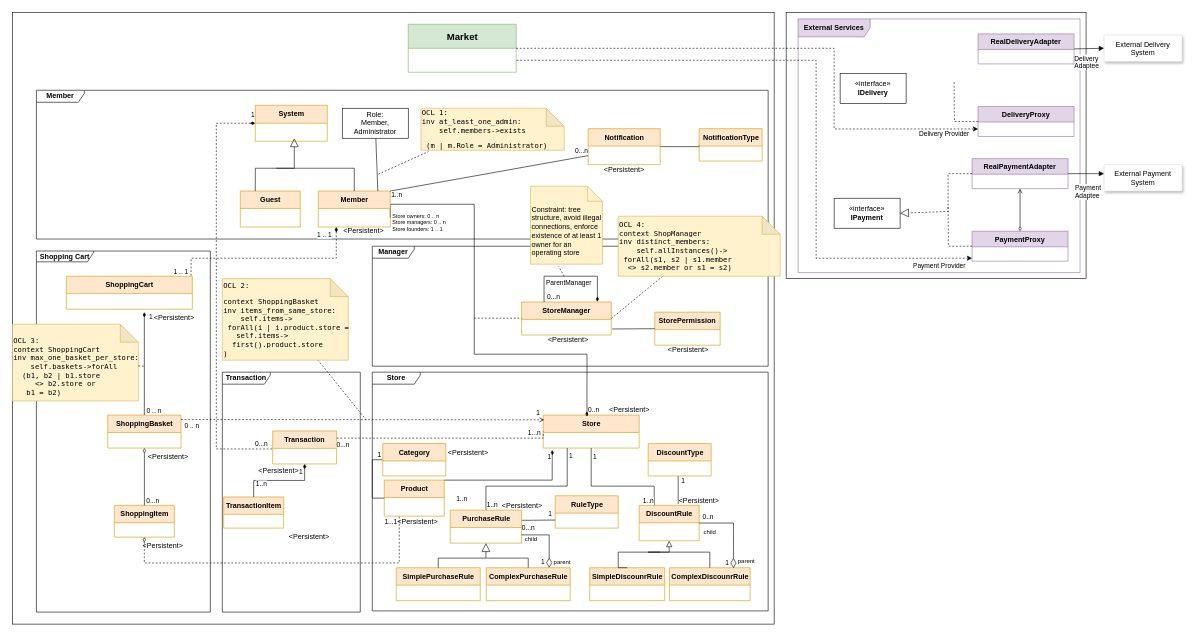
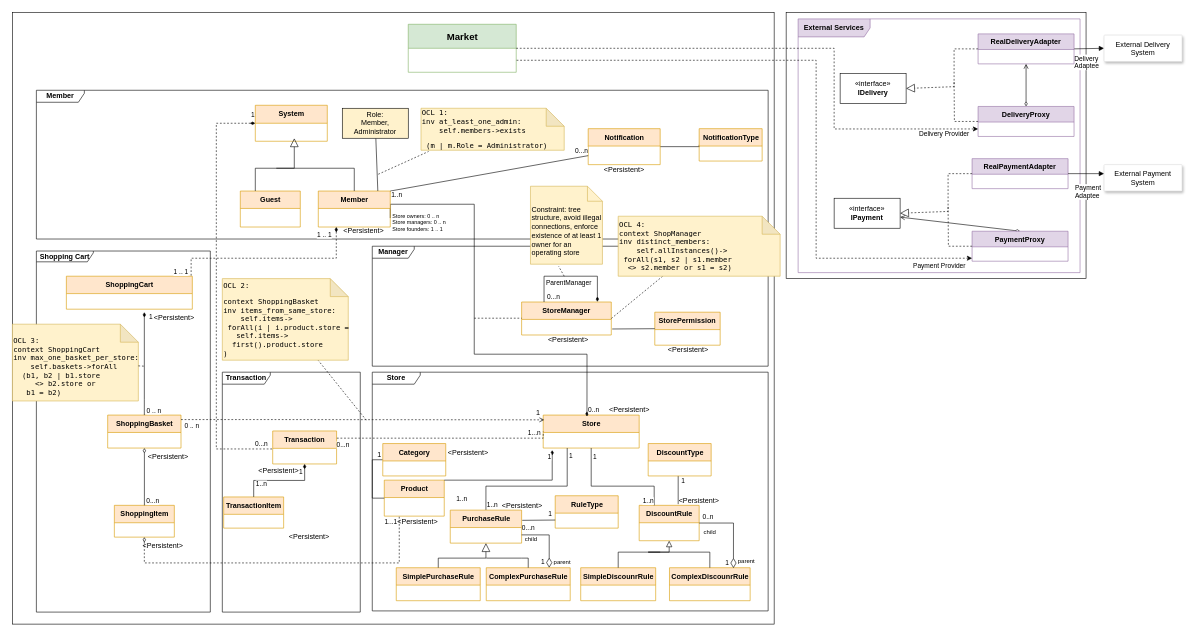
none -> (954, 52)
none -> (1026, 67)
(375, 123) -> (375, 123)
(1020, 192) -> (959, 224)
(627, 584) -> (618, 584)
